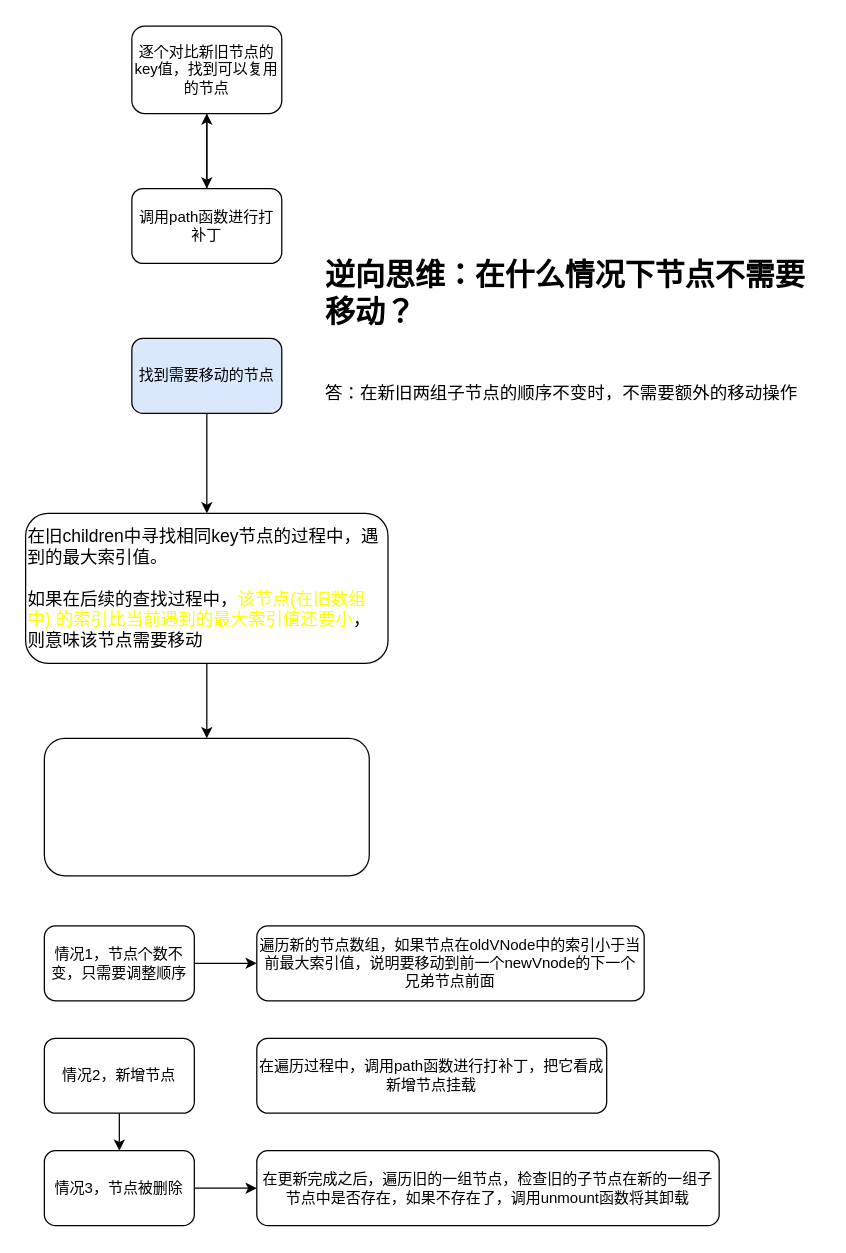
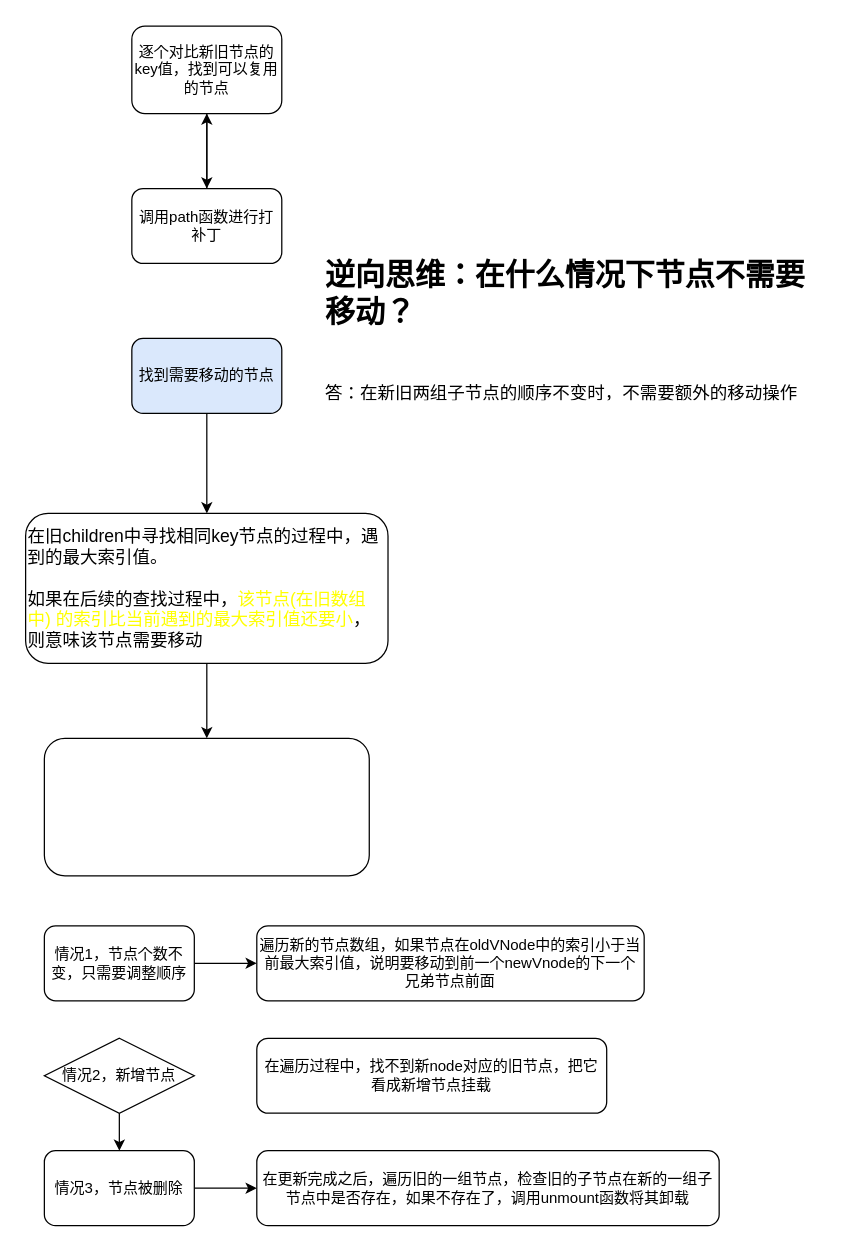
(119, 1076) -> (119, 1076)
(432, 1076) -> (432, 1076)
